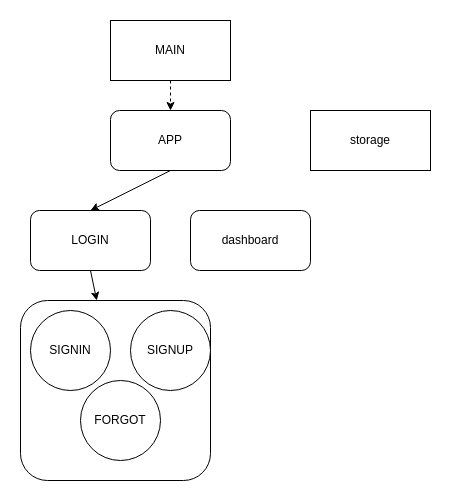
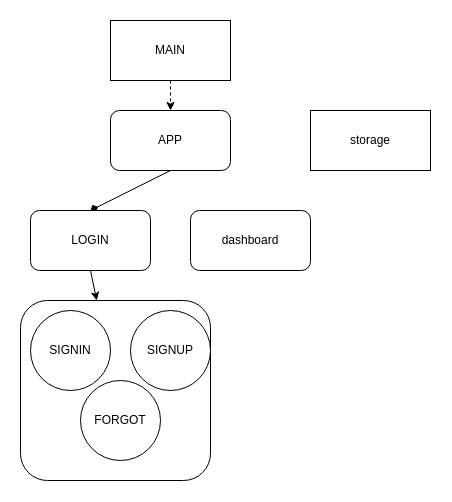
(98, 207) -> (98, 207)
